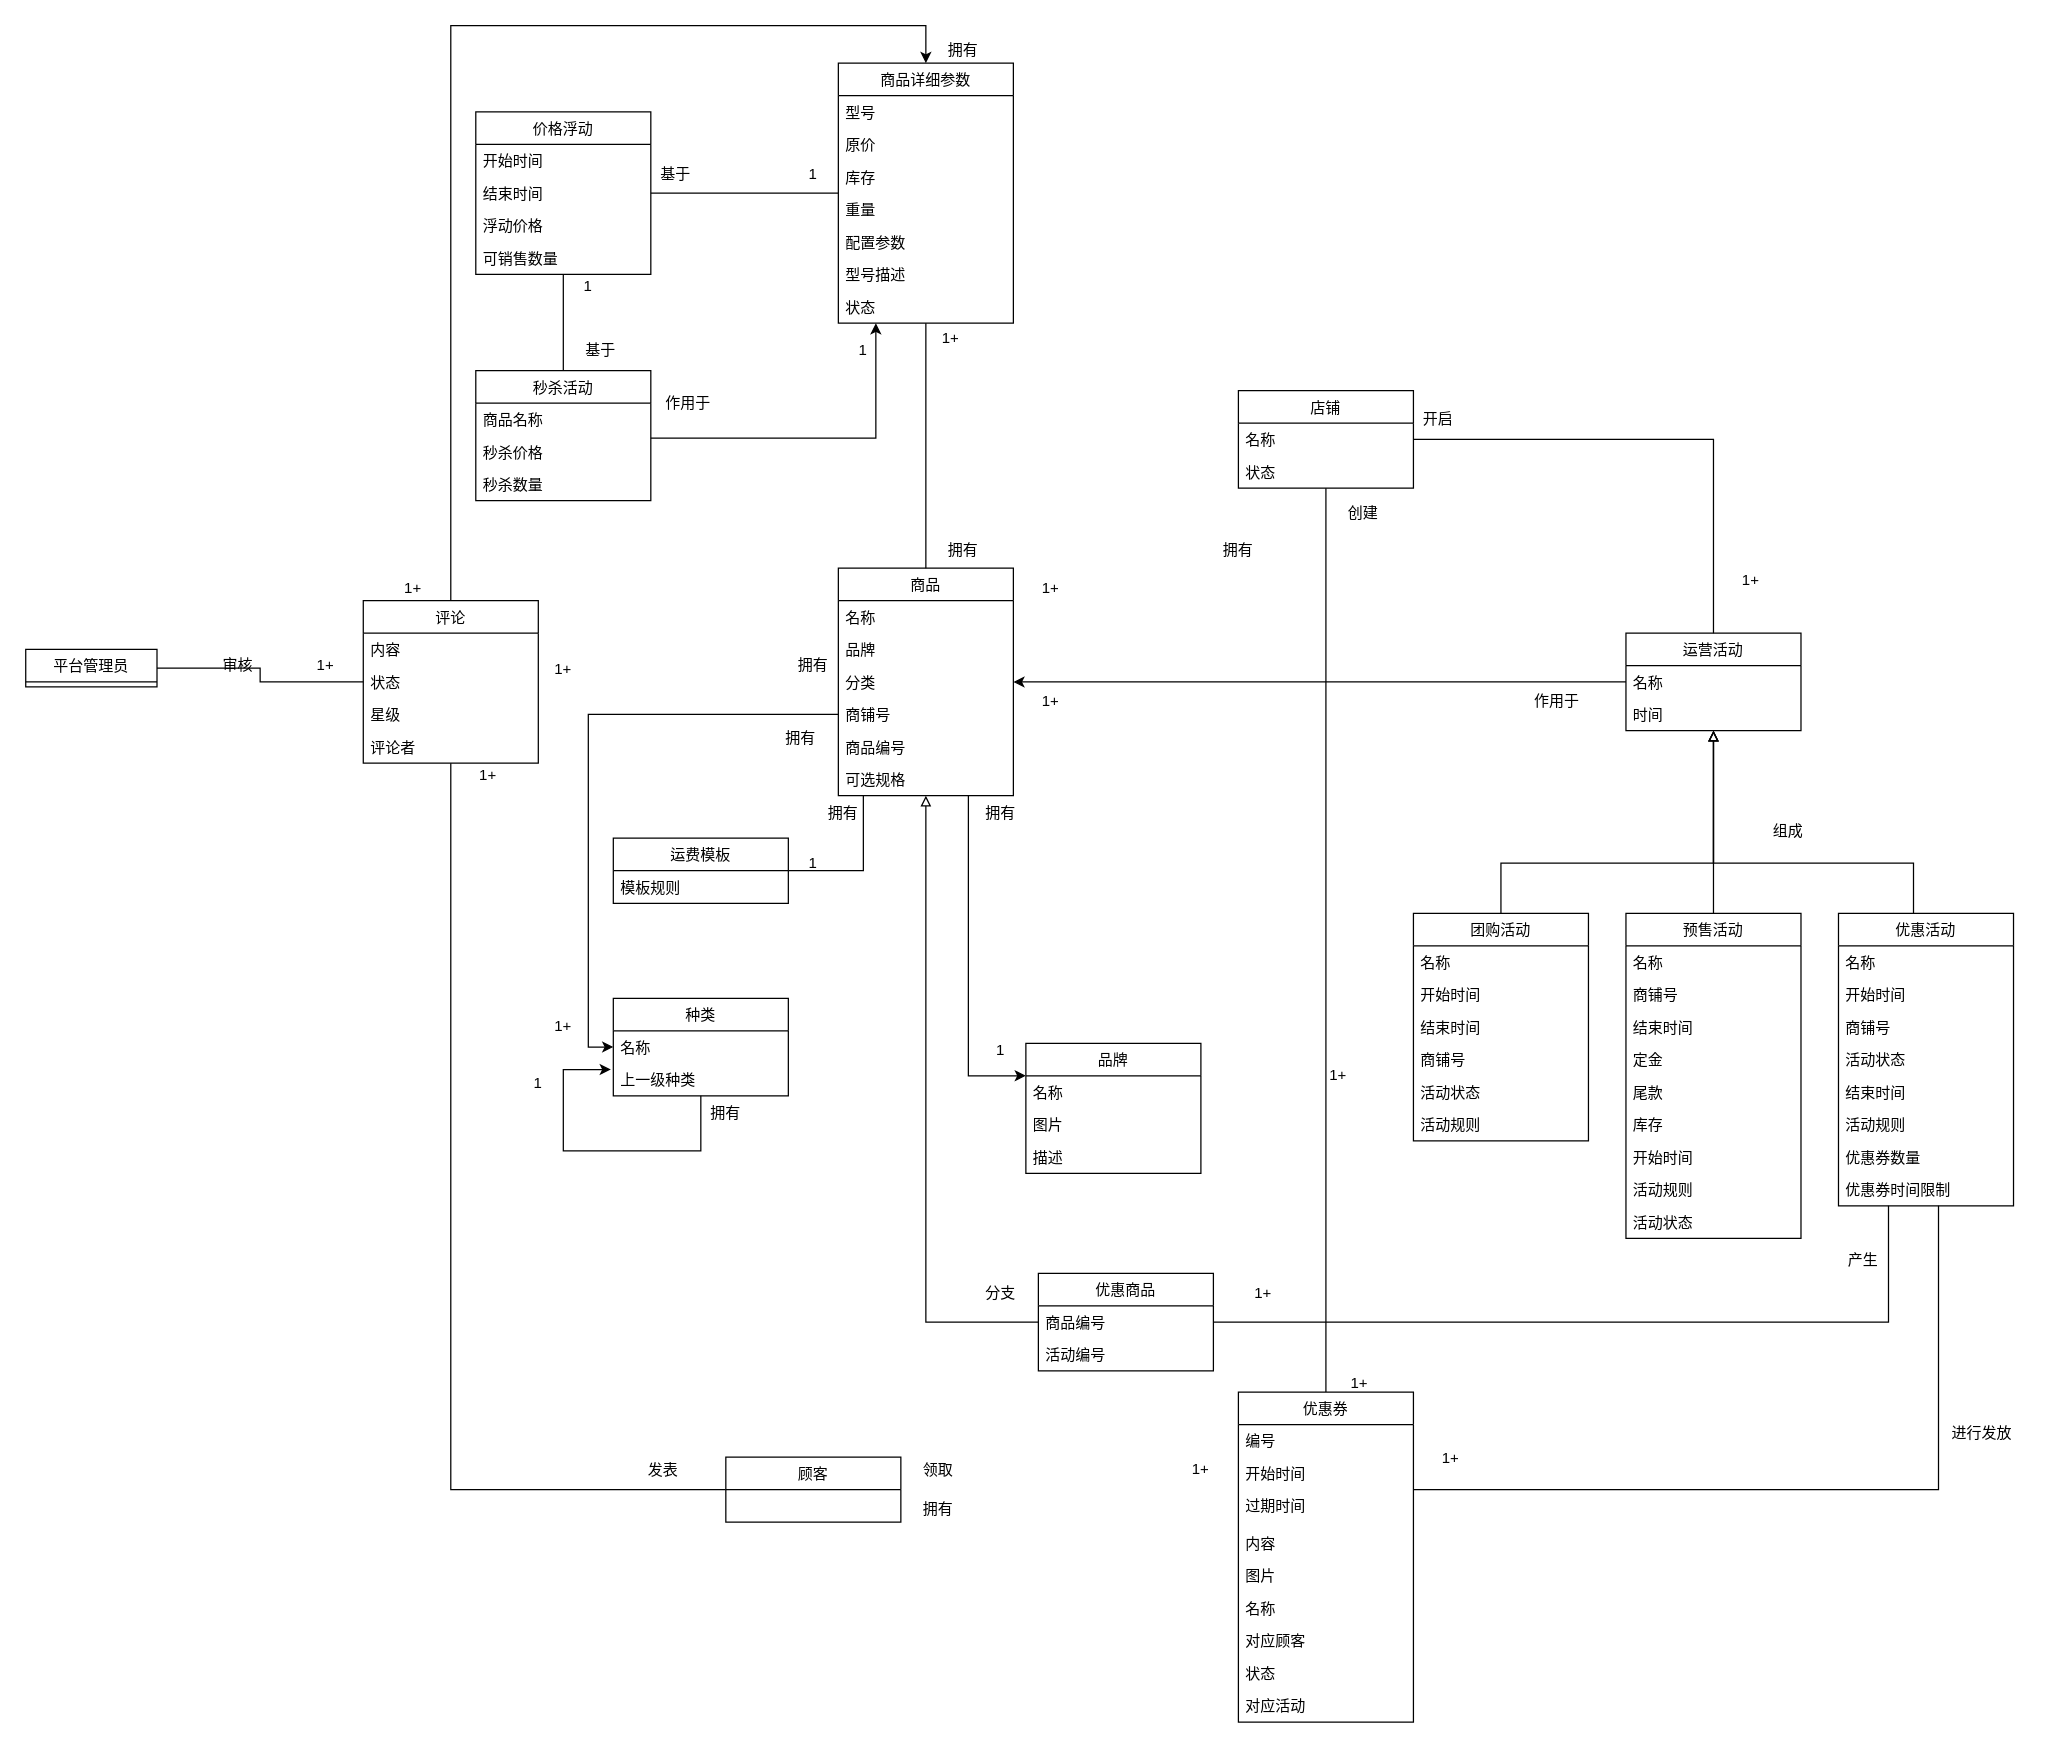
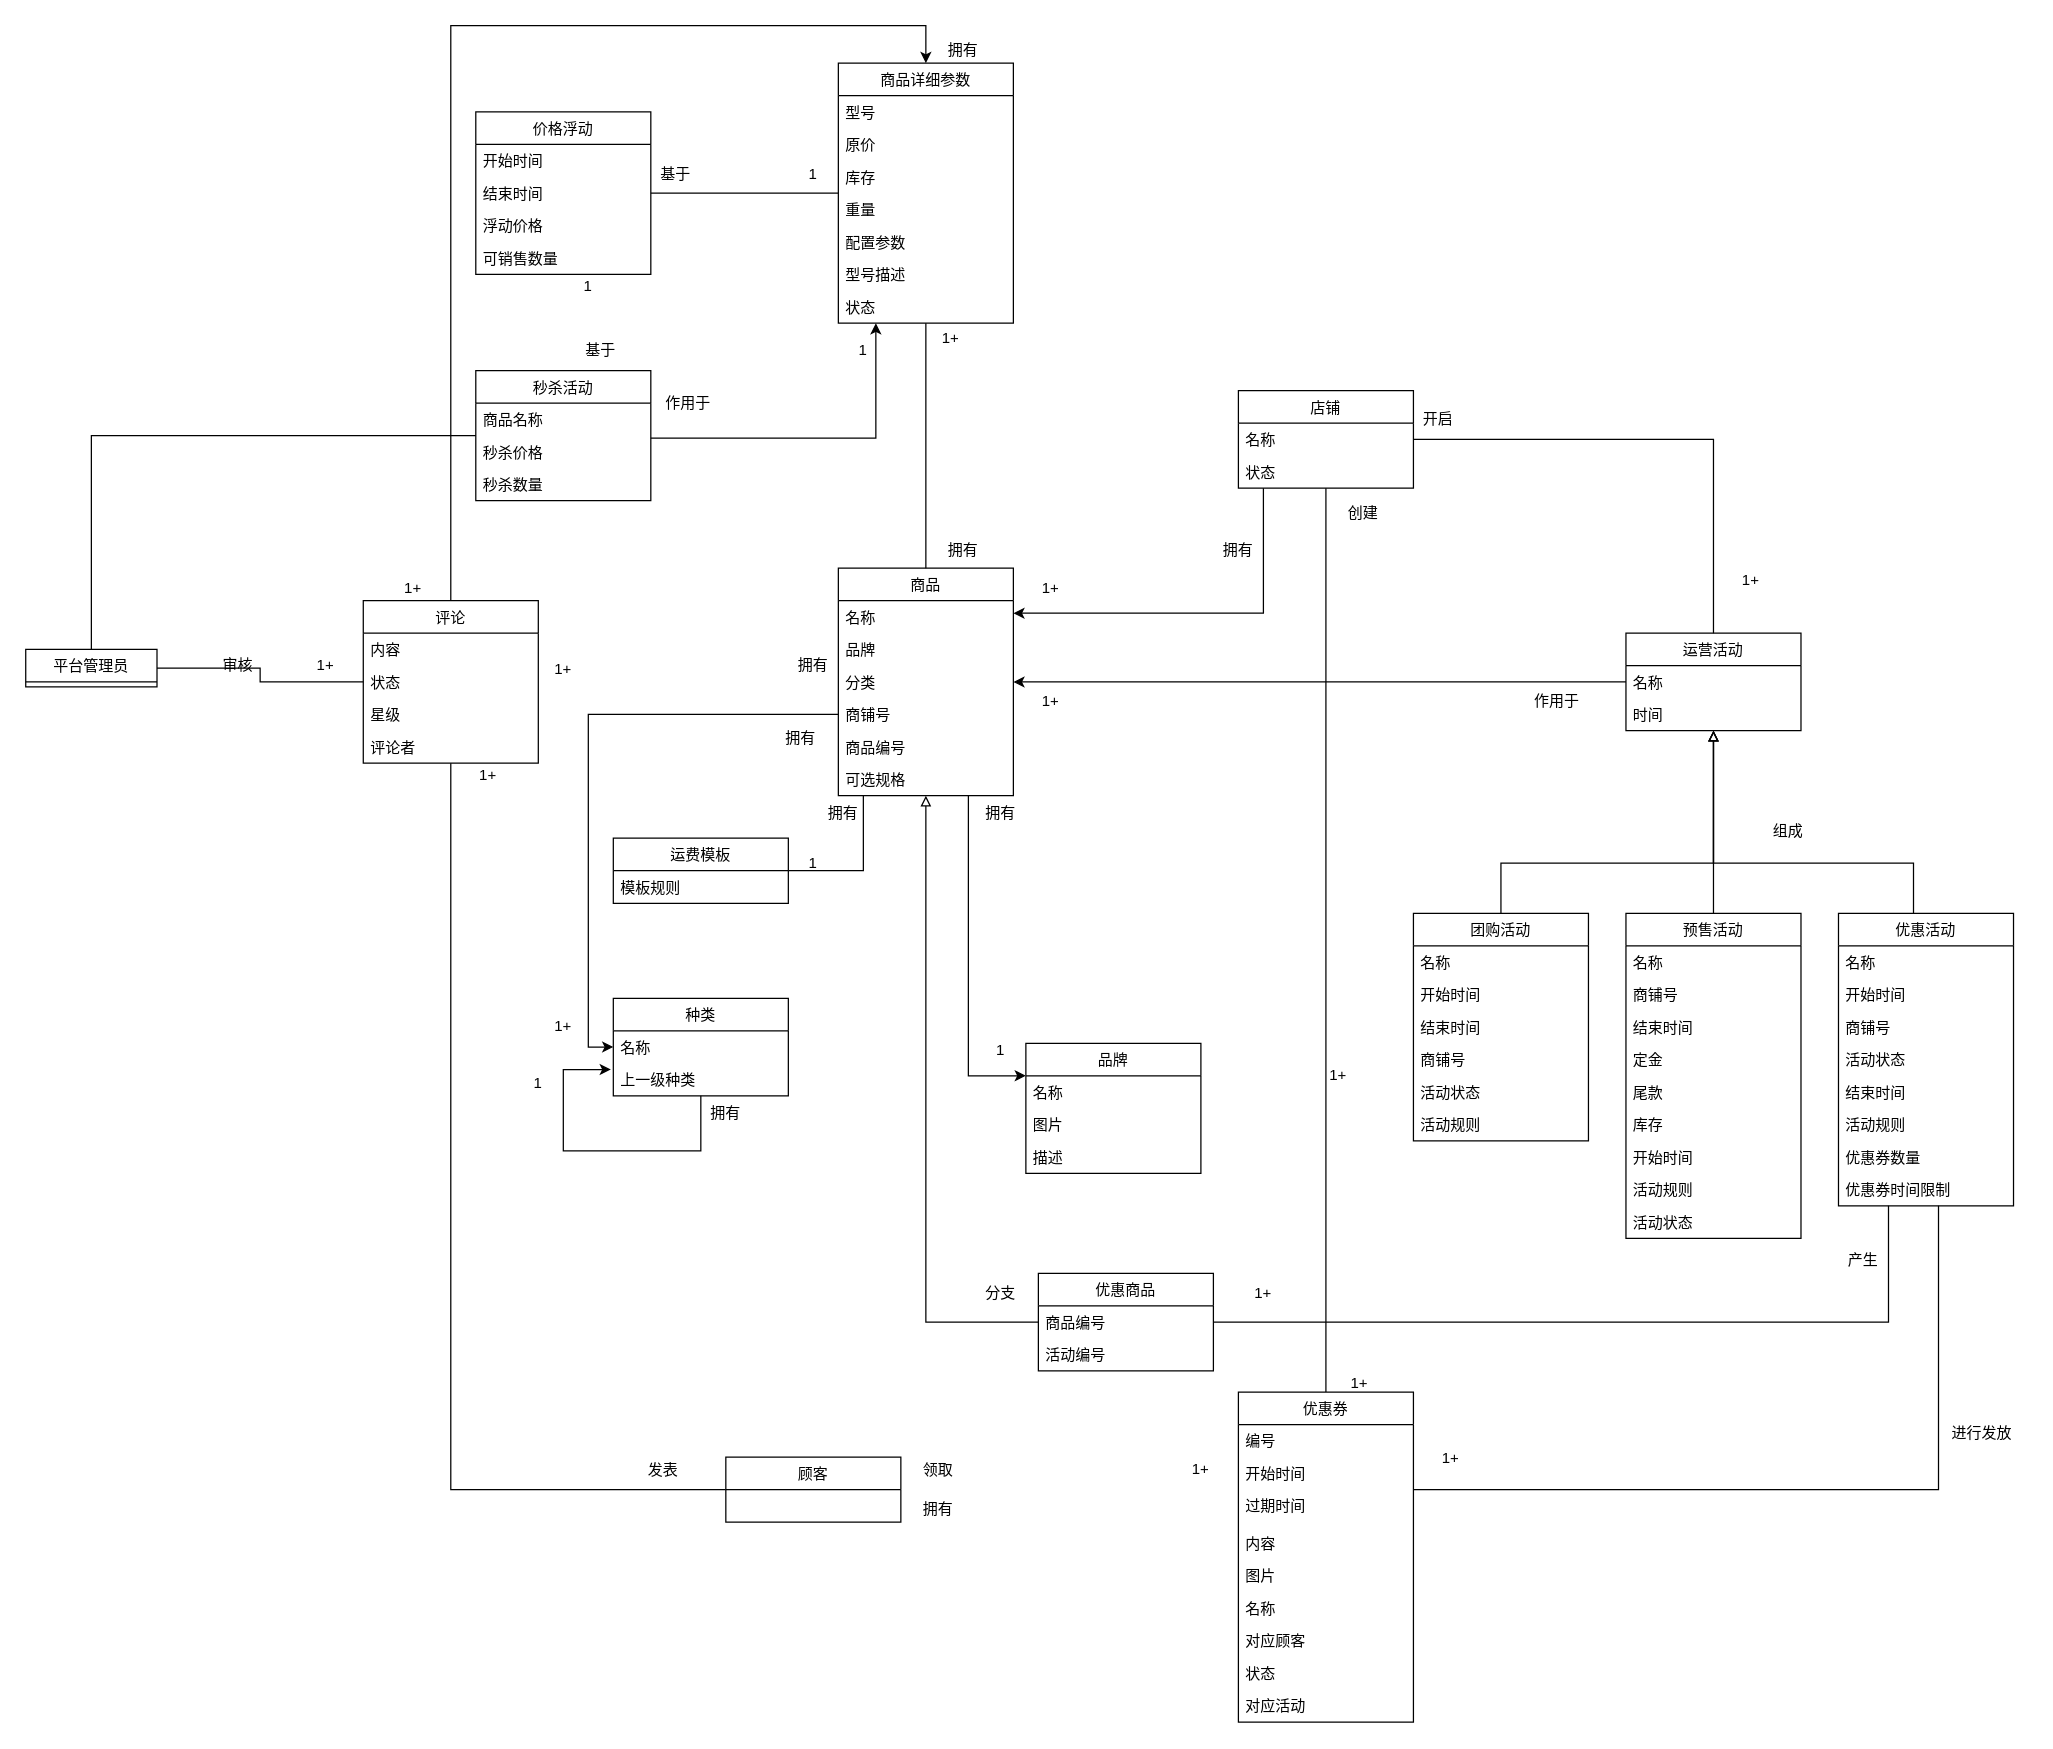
(563, 321) -> (178, 436)
none -> (1205, 613)
